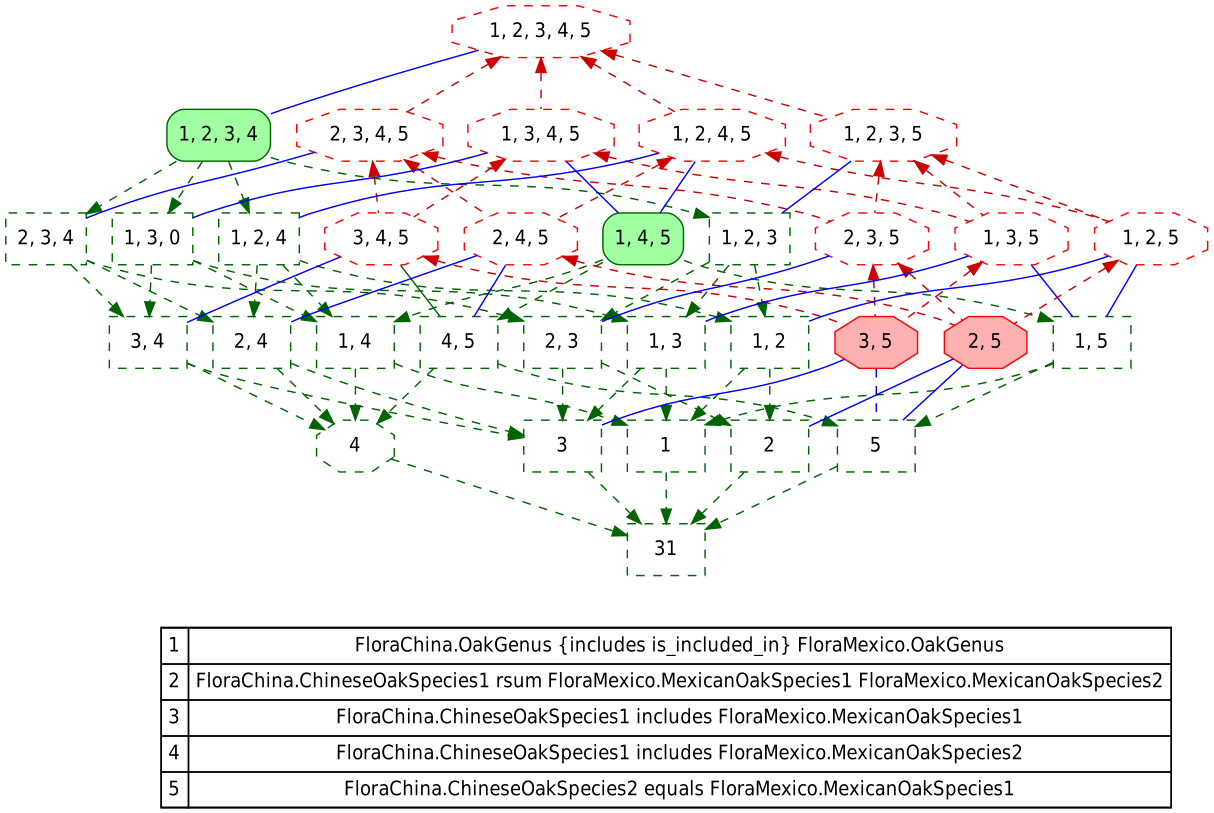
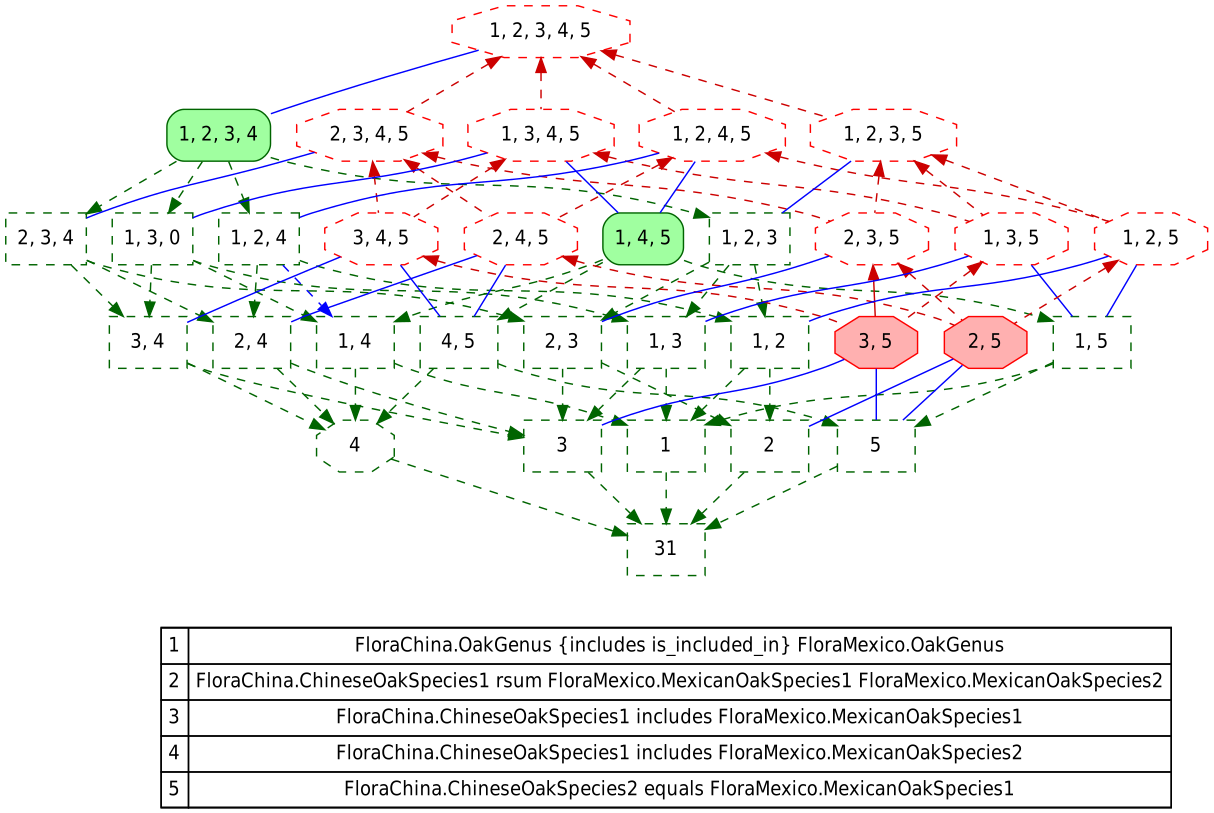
(302, 285) -> (302, 285)
(420, 291) -> (420, 291)
(874, 298) -> (874, 298)
(876, 384) -> (876, 384)
